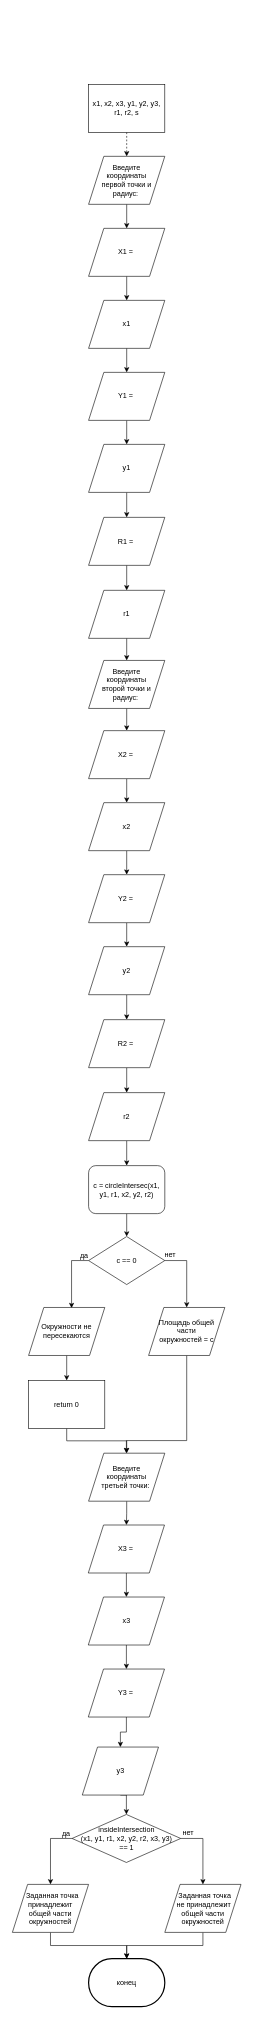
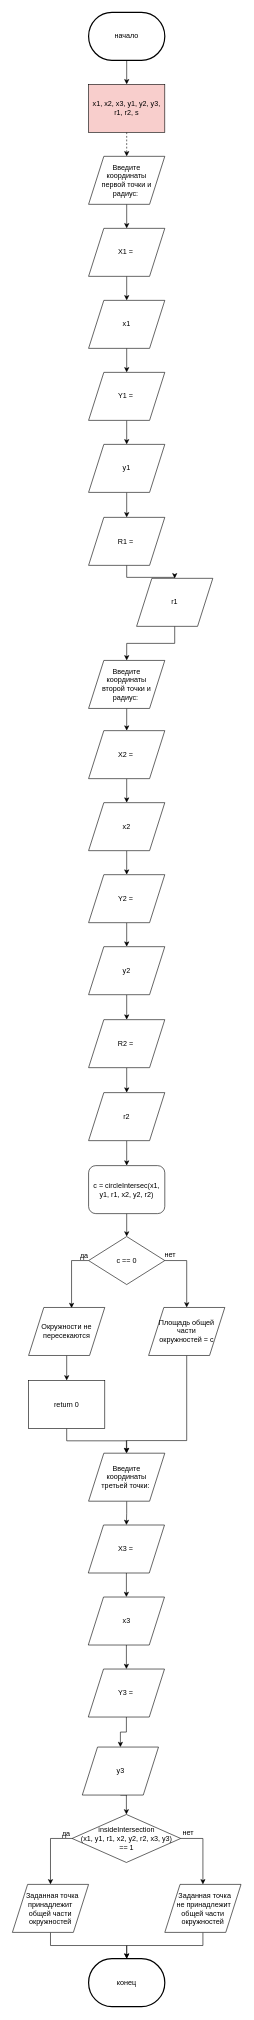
none -> (127, 36)
none -> (127, 78)
(127, 108) -> (127, 108)
(127, 614) -> (175, 602)
